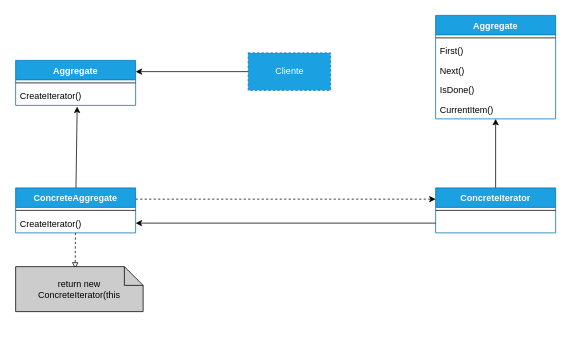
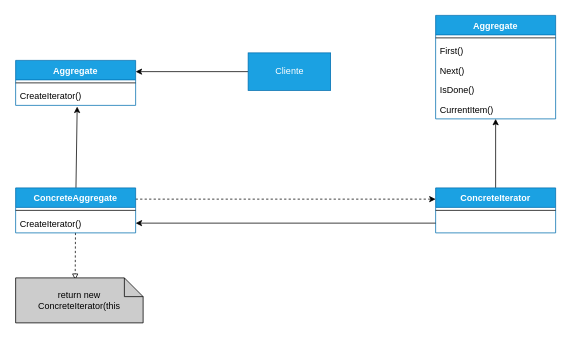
(289, 72) -> (289, 72)
(79, 289) -> (79, 300)
